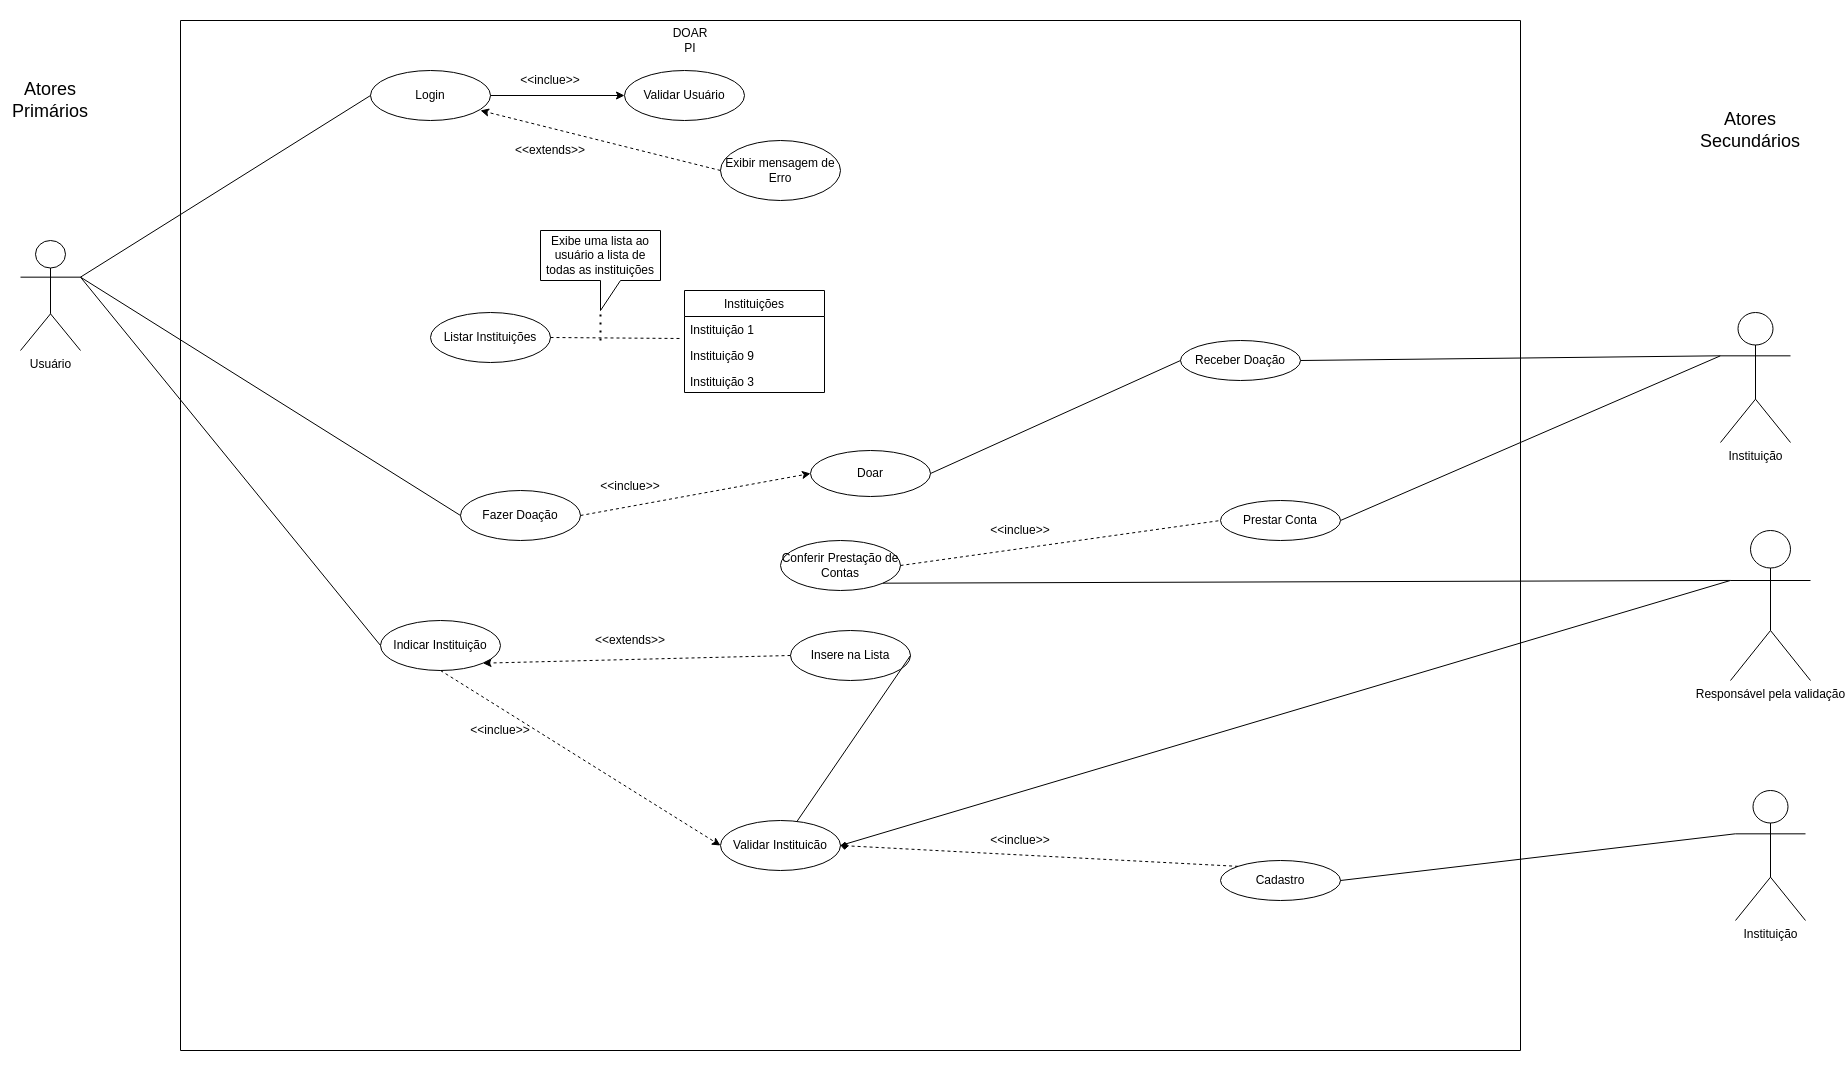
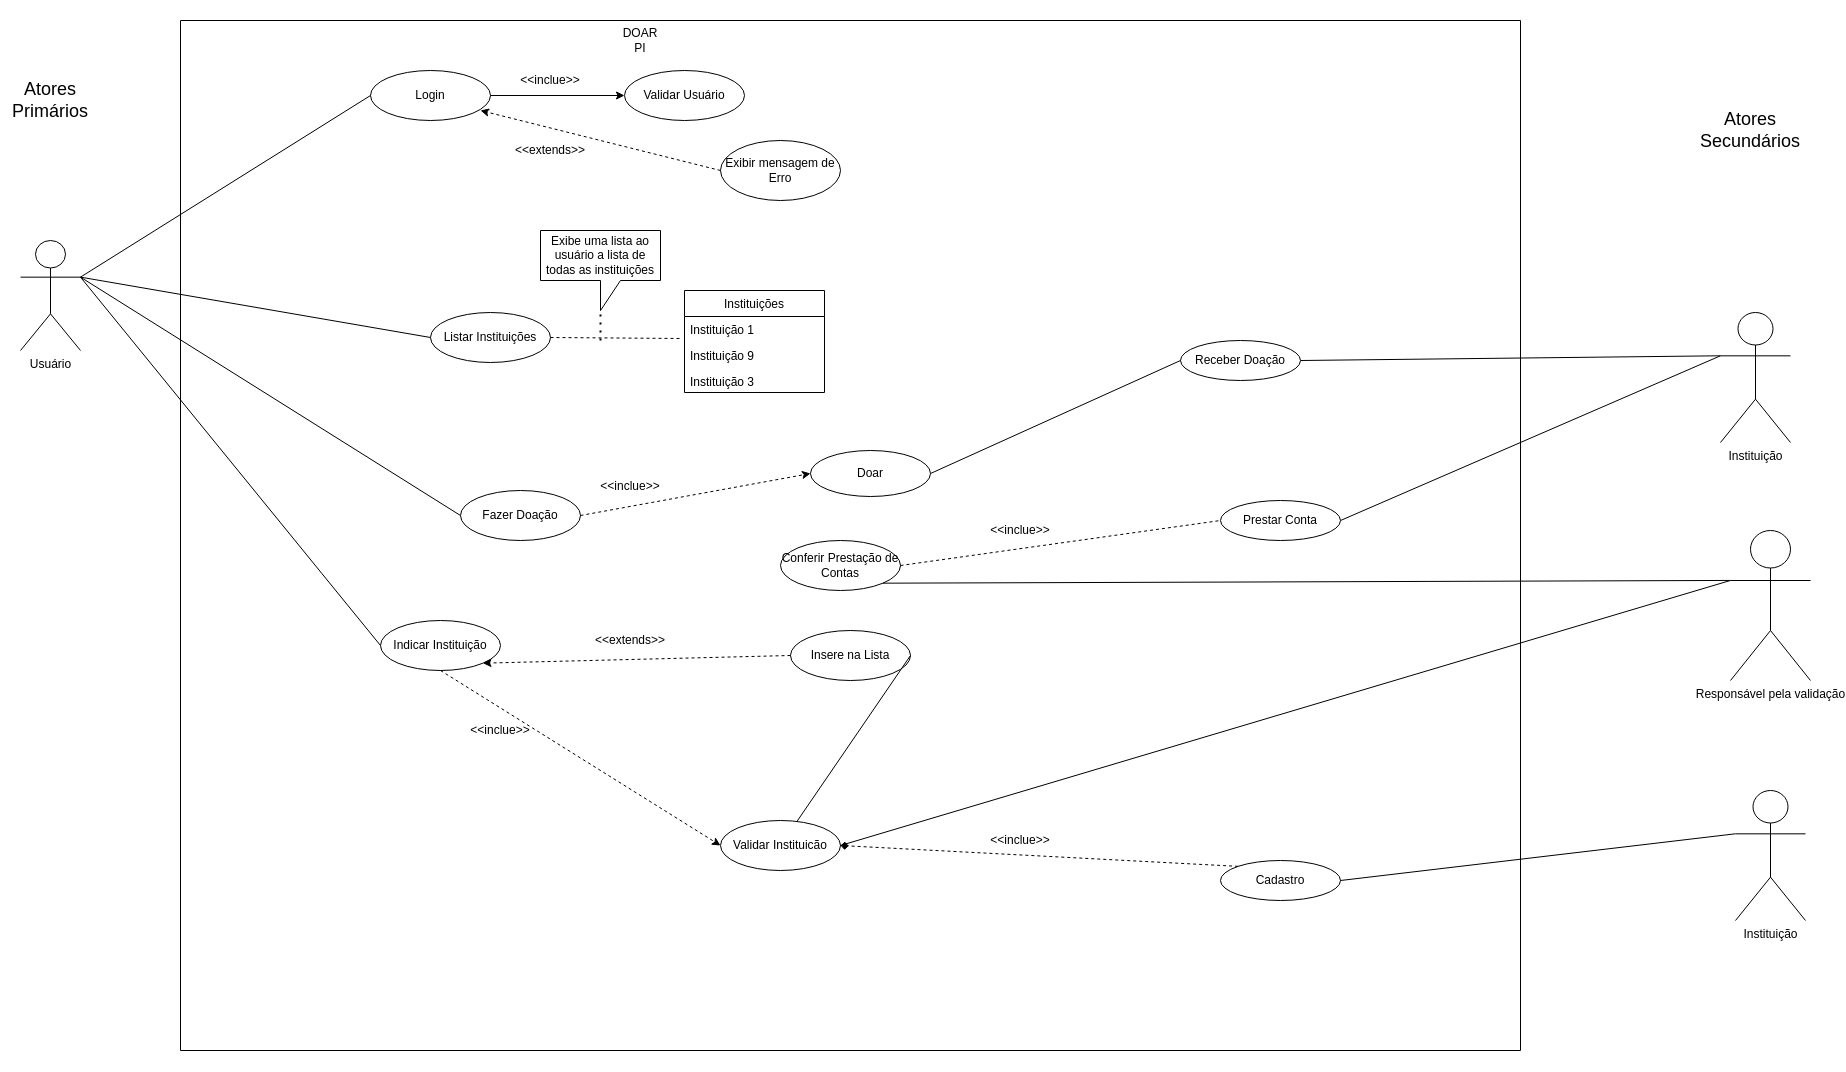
(691, 41) -> (641, 41)
none -> (258, 308)
